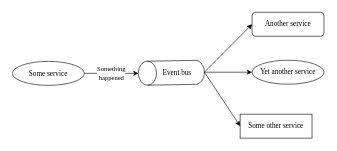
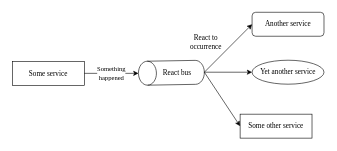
none -> (206, 42)
(48, 73) -> (48, 73)
(177, 73) -> (177, 73)
